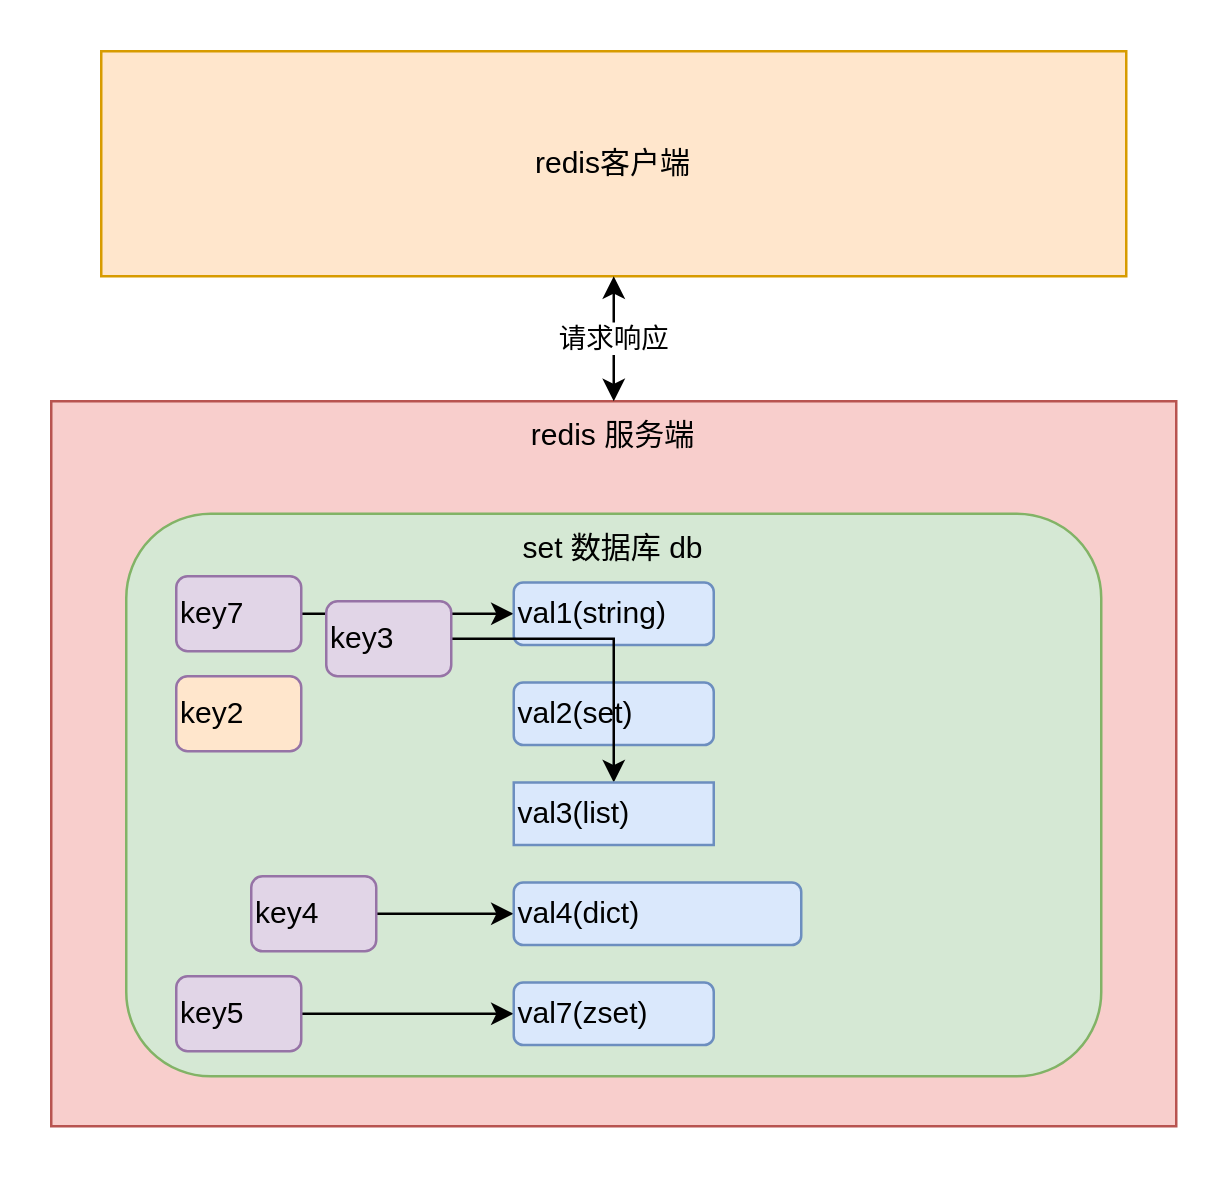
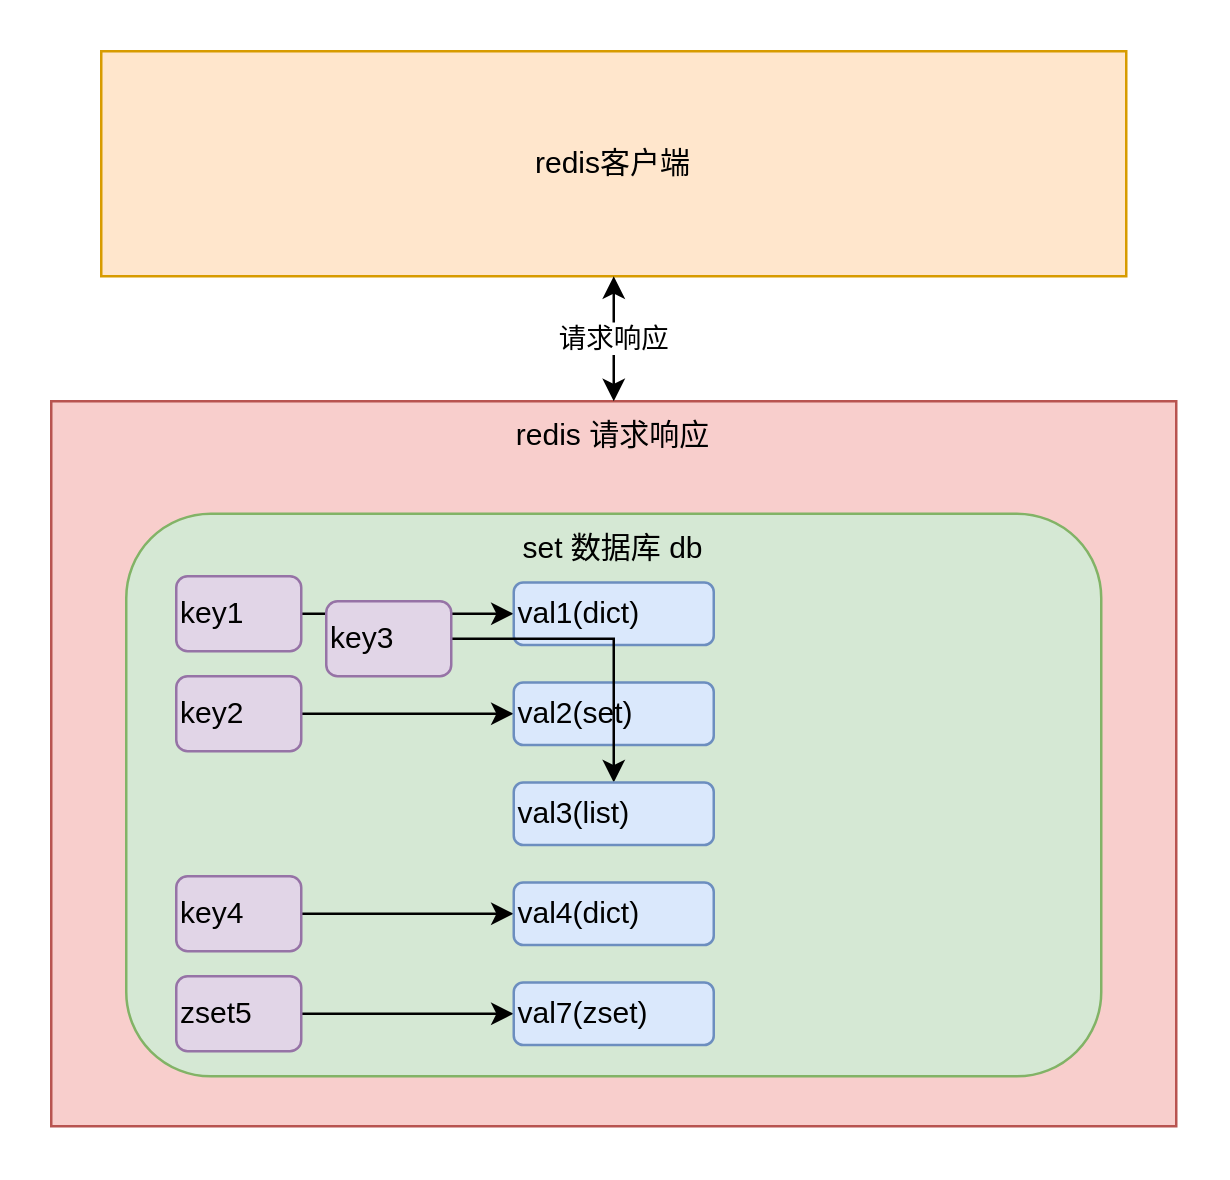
(614, 437) -> (614, 437)
(215, 614) -> (215, 614)
(612, 614) -> (595, 614)
(239, 714) -> (239, 714)
none -> (400, 714)
(614, 814) -> (614, 814)
(314, 914) -> (239, 914)
(658, 914) -> (614, 914)
(215, 1014) -> (223, 1014)
